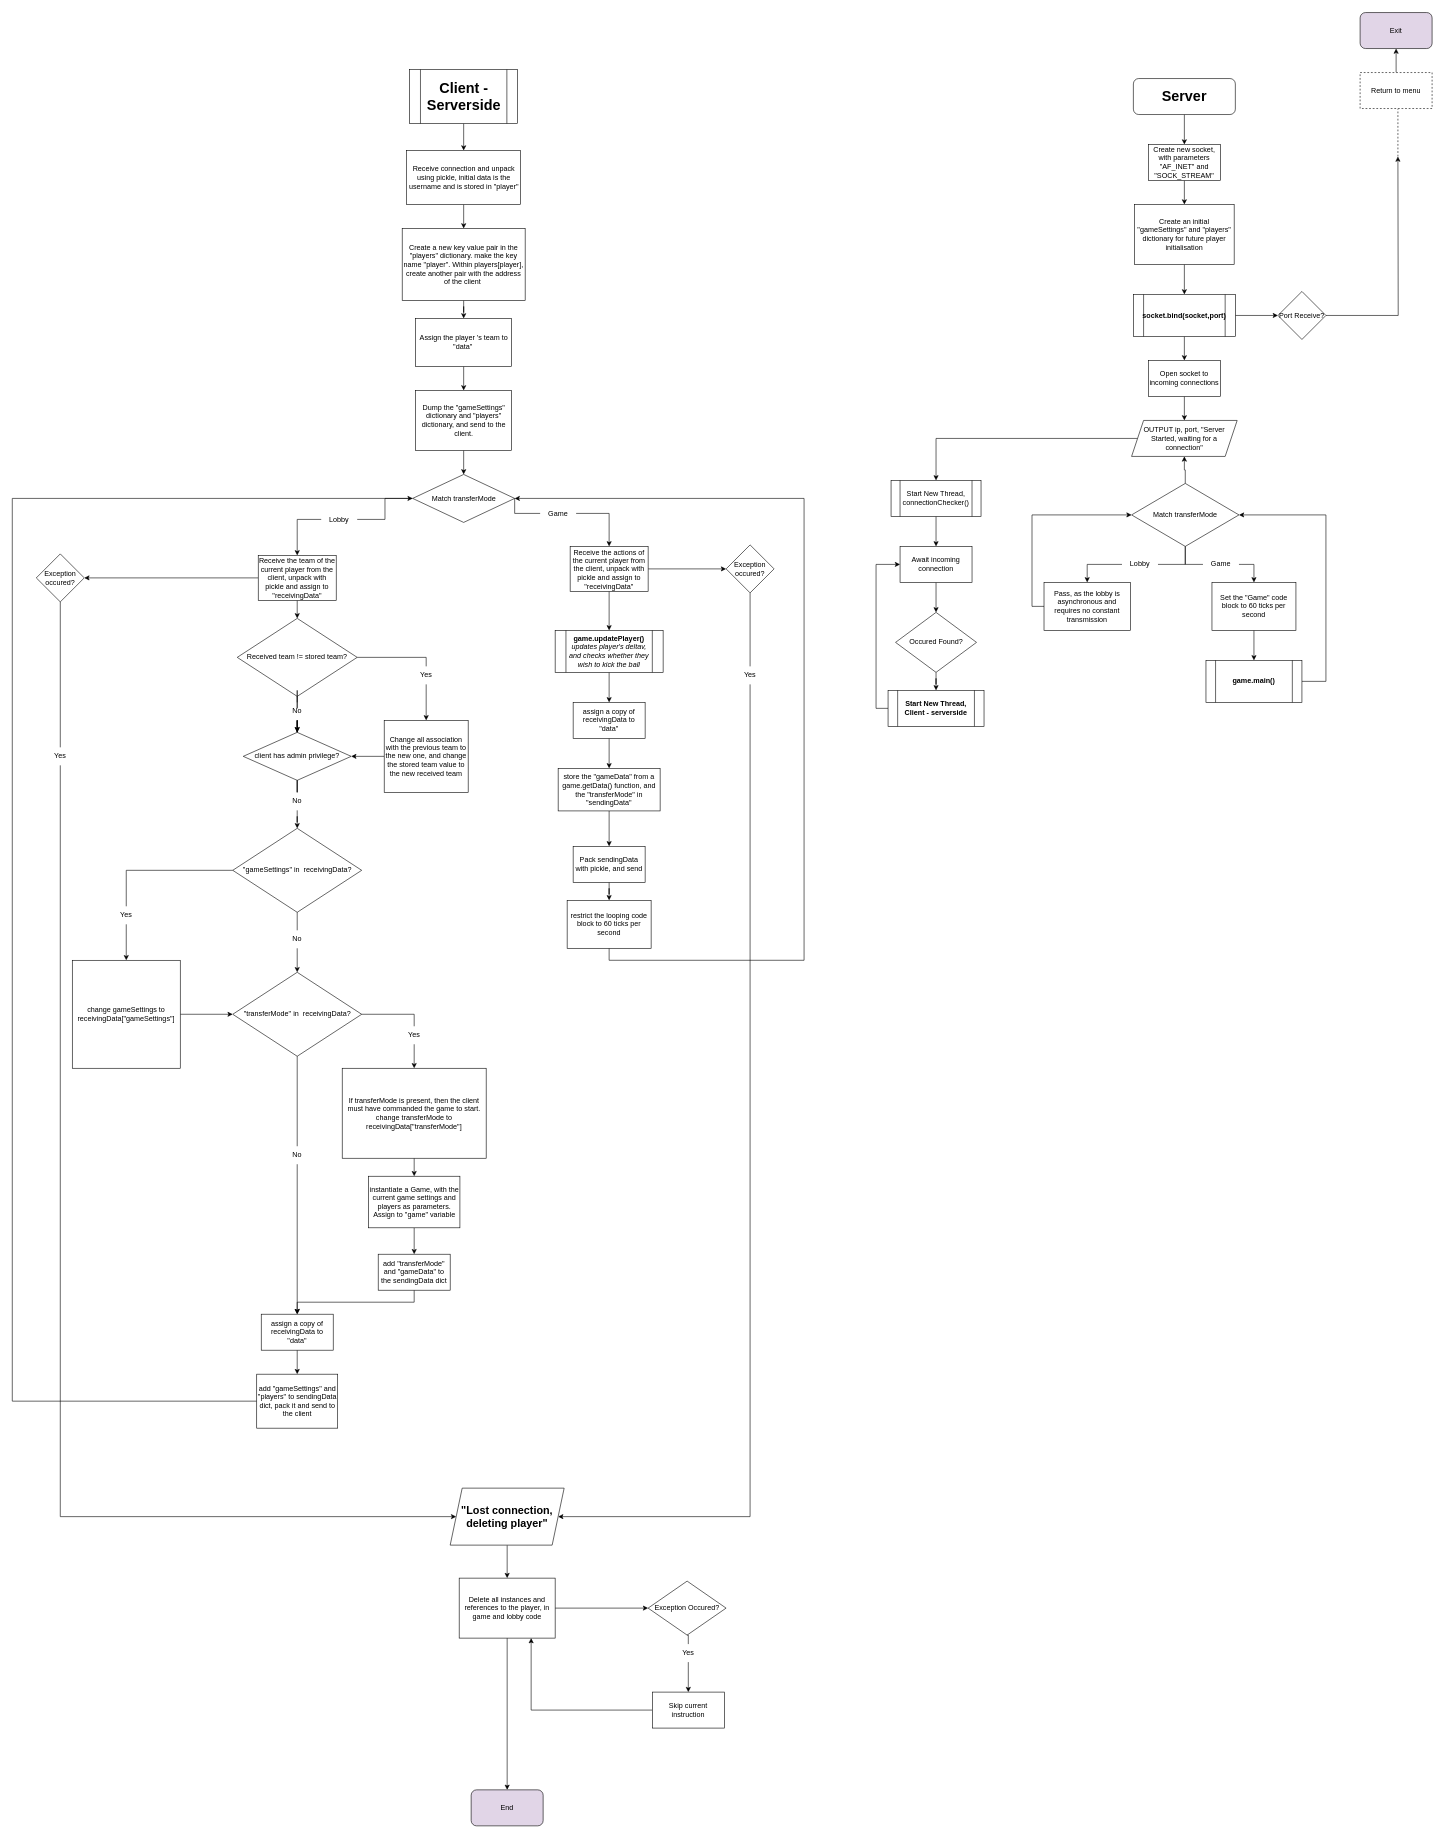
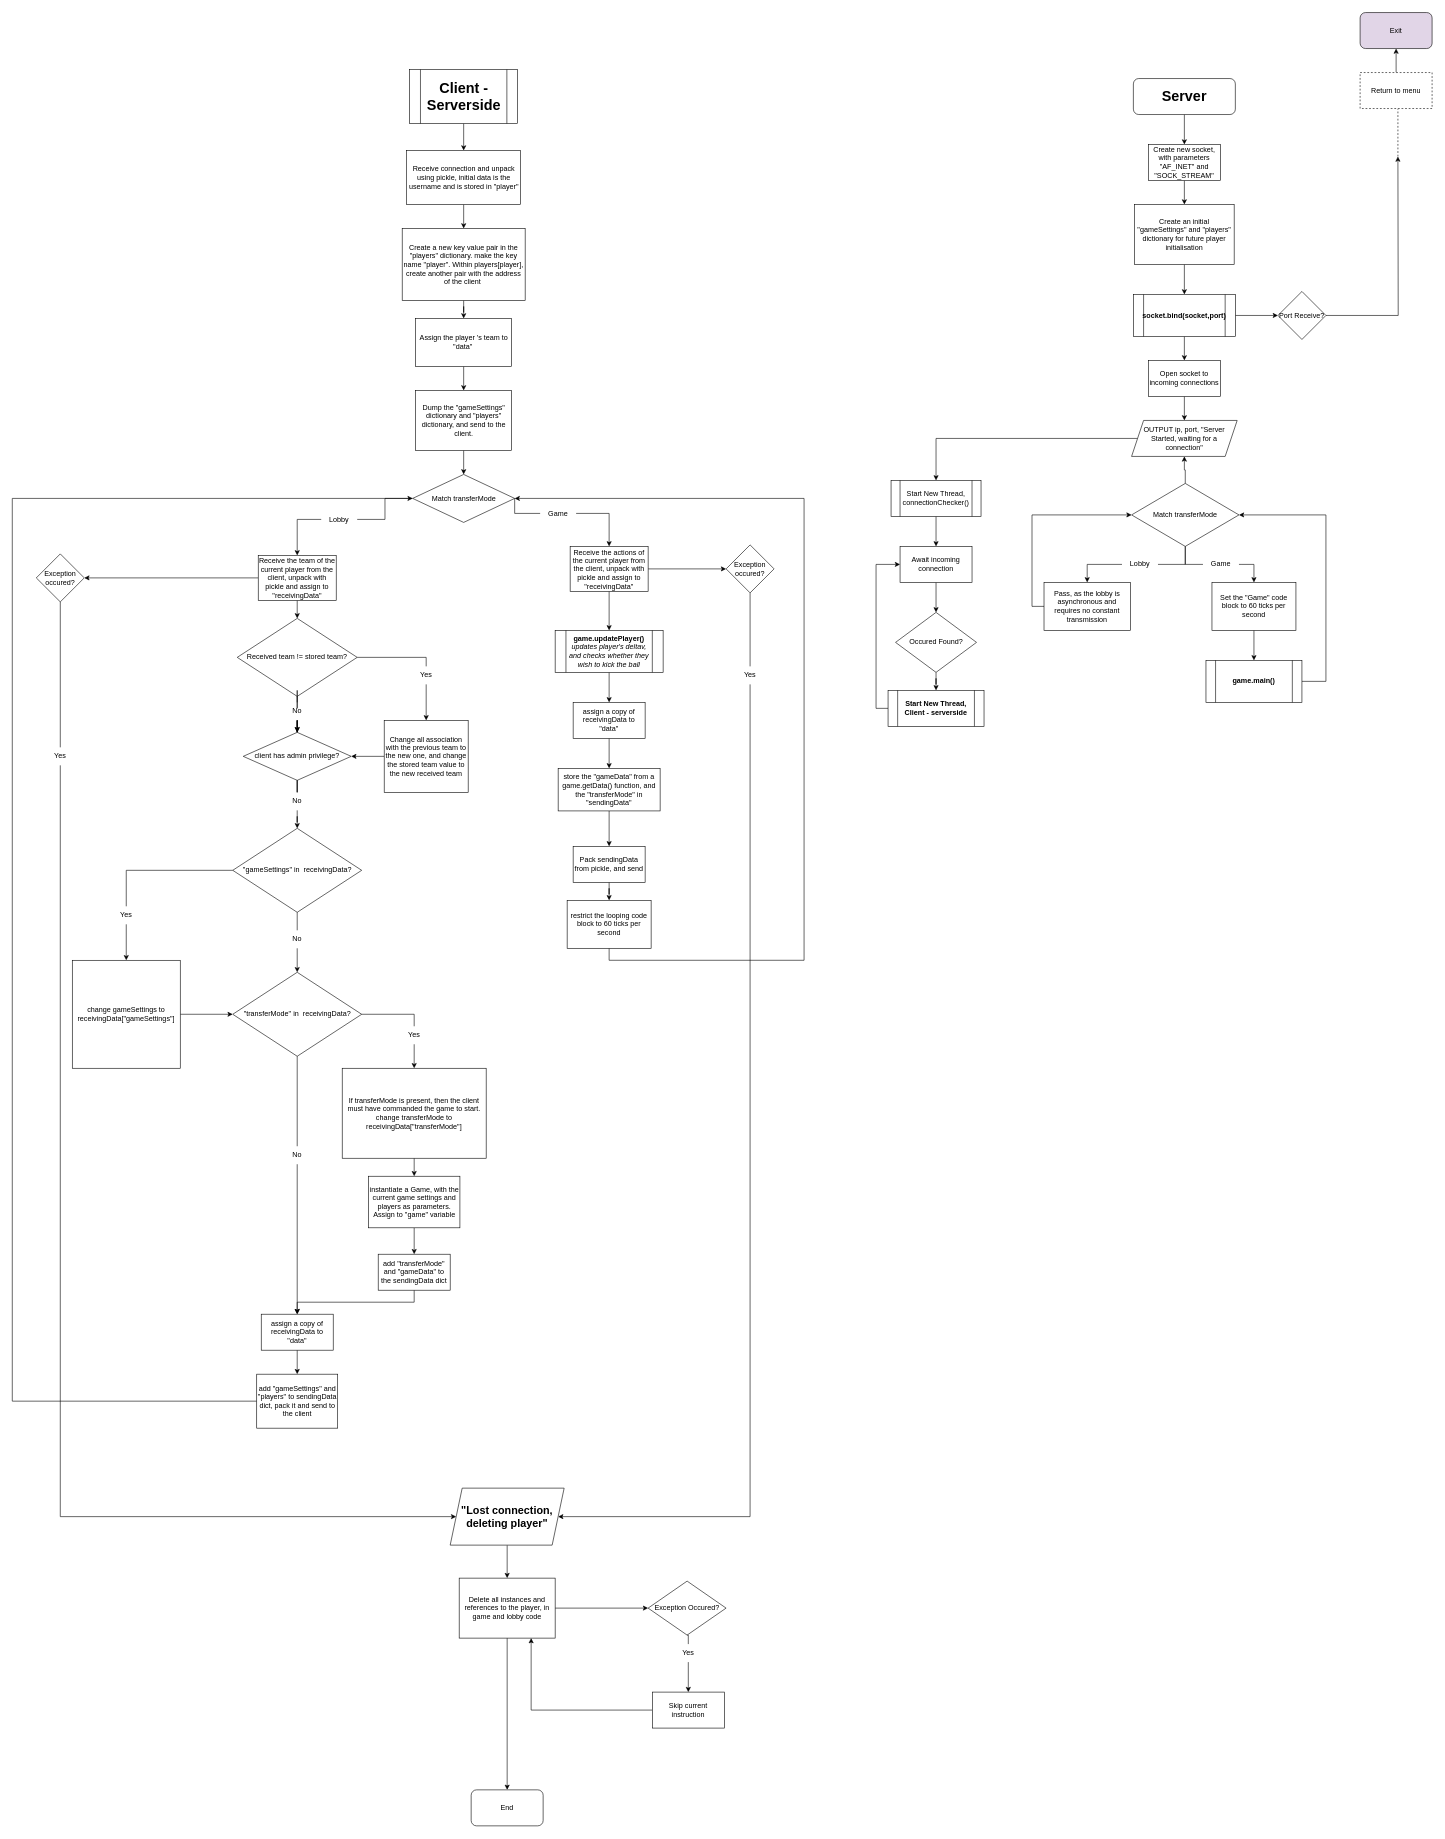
(609, 864) -> (609, 864)
(507, 1808) -> (507, 1808)
